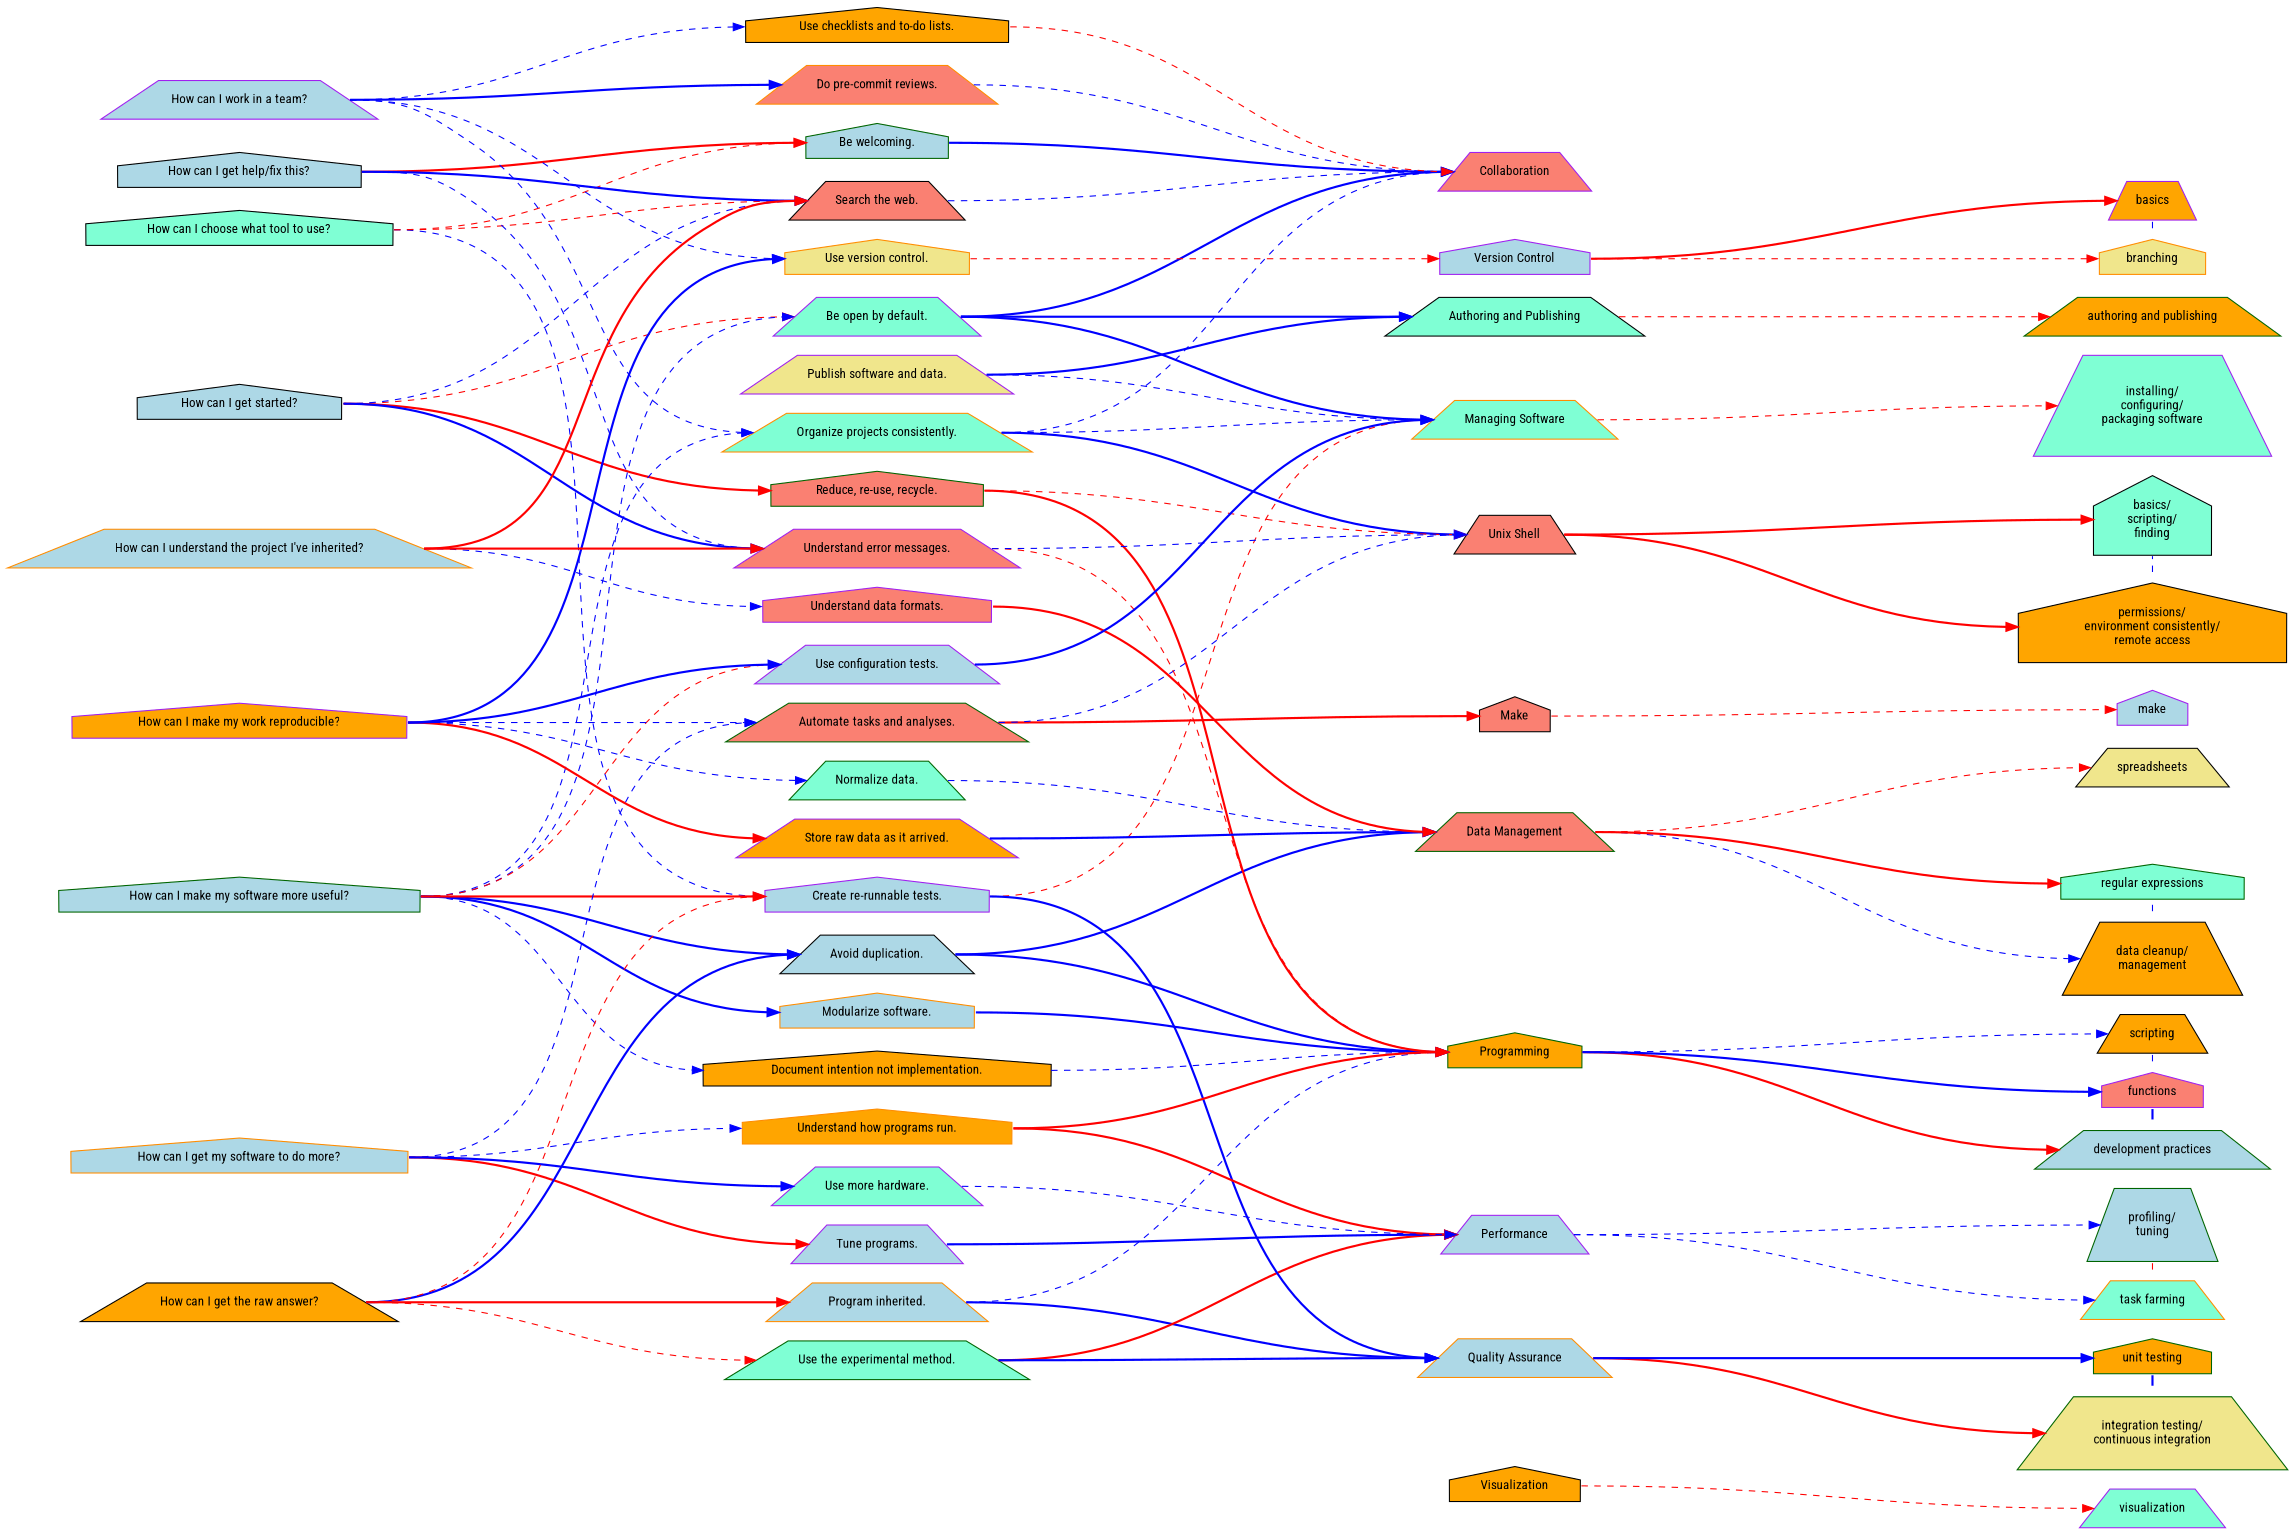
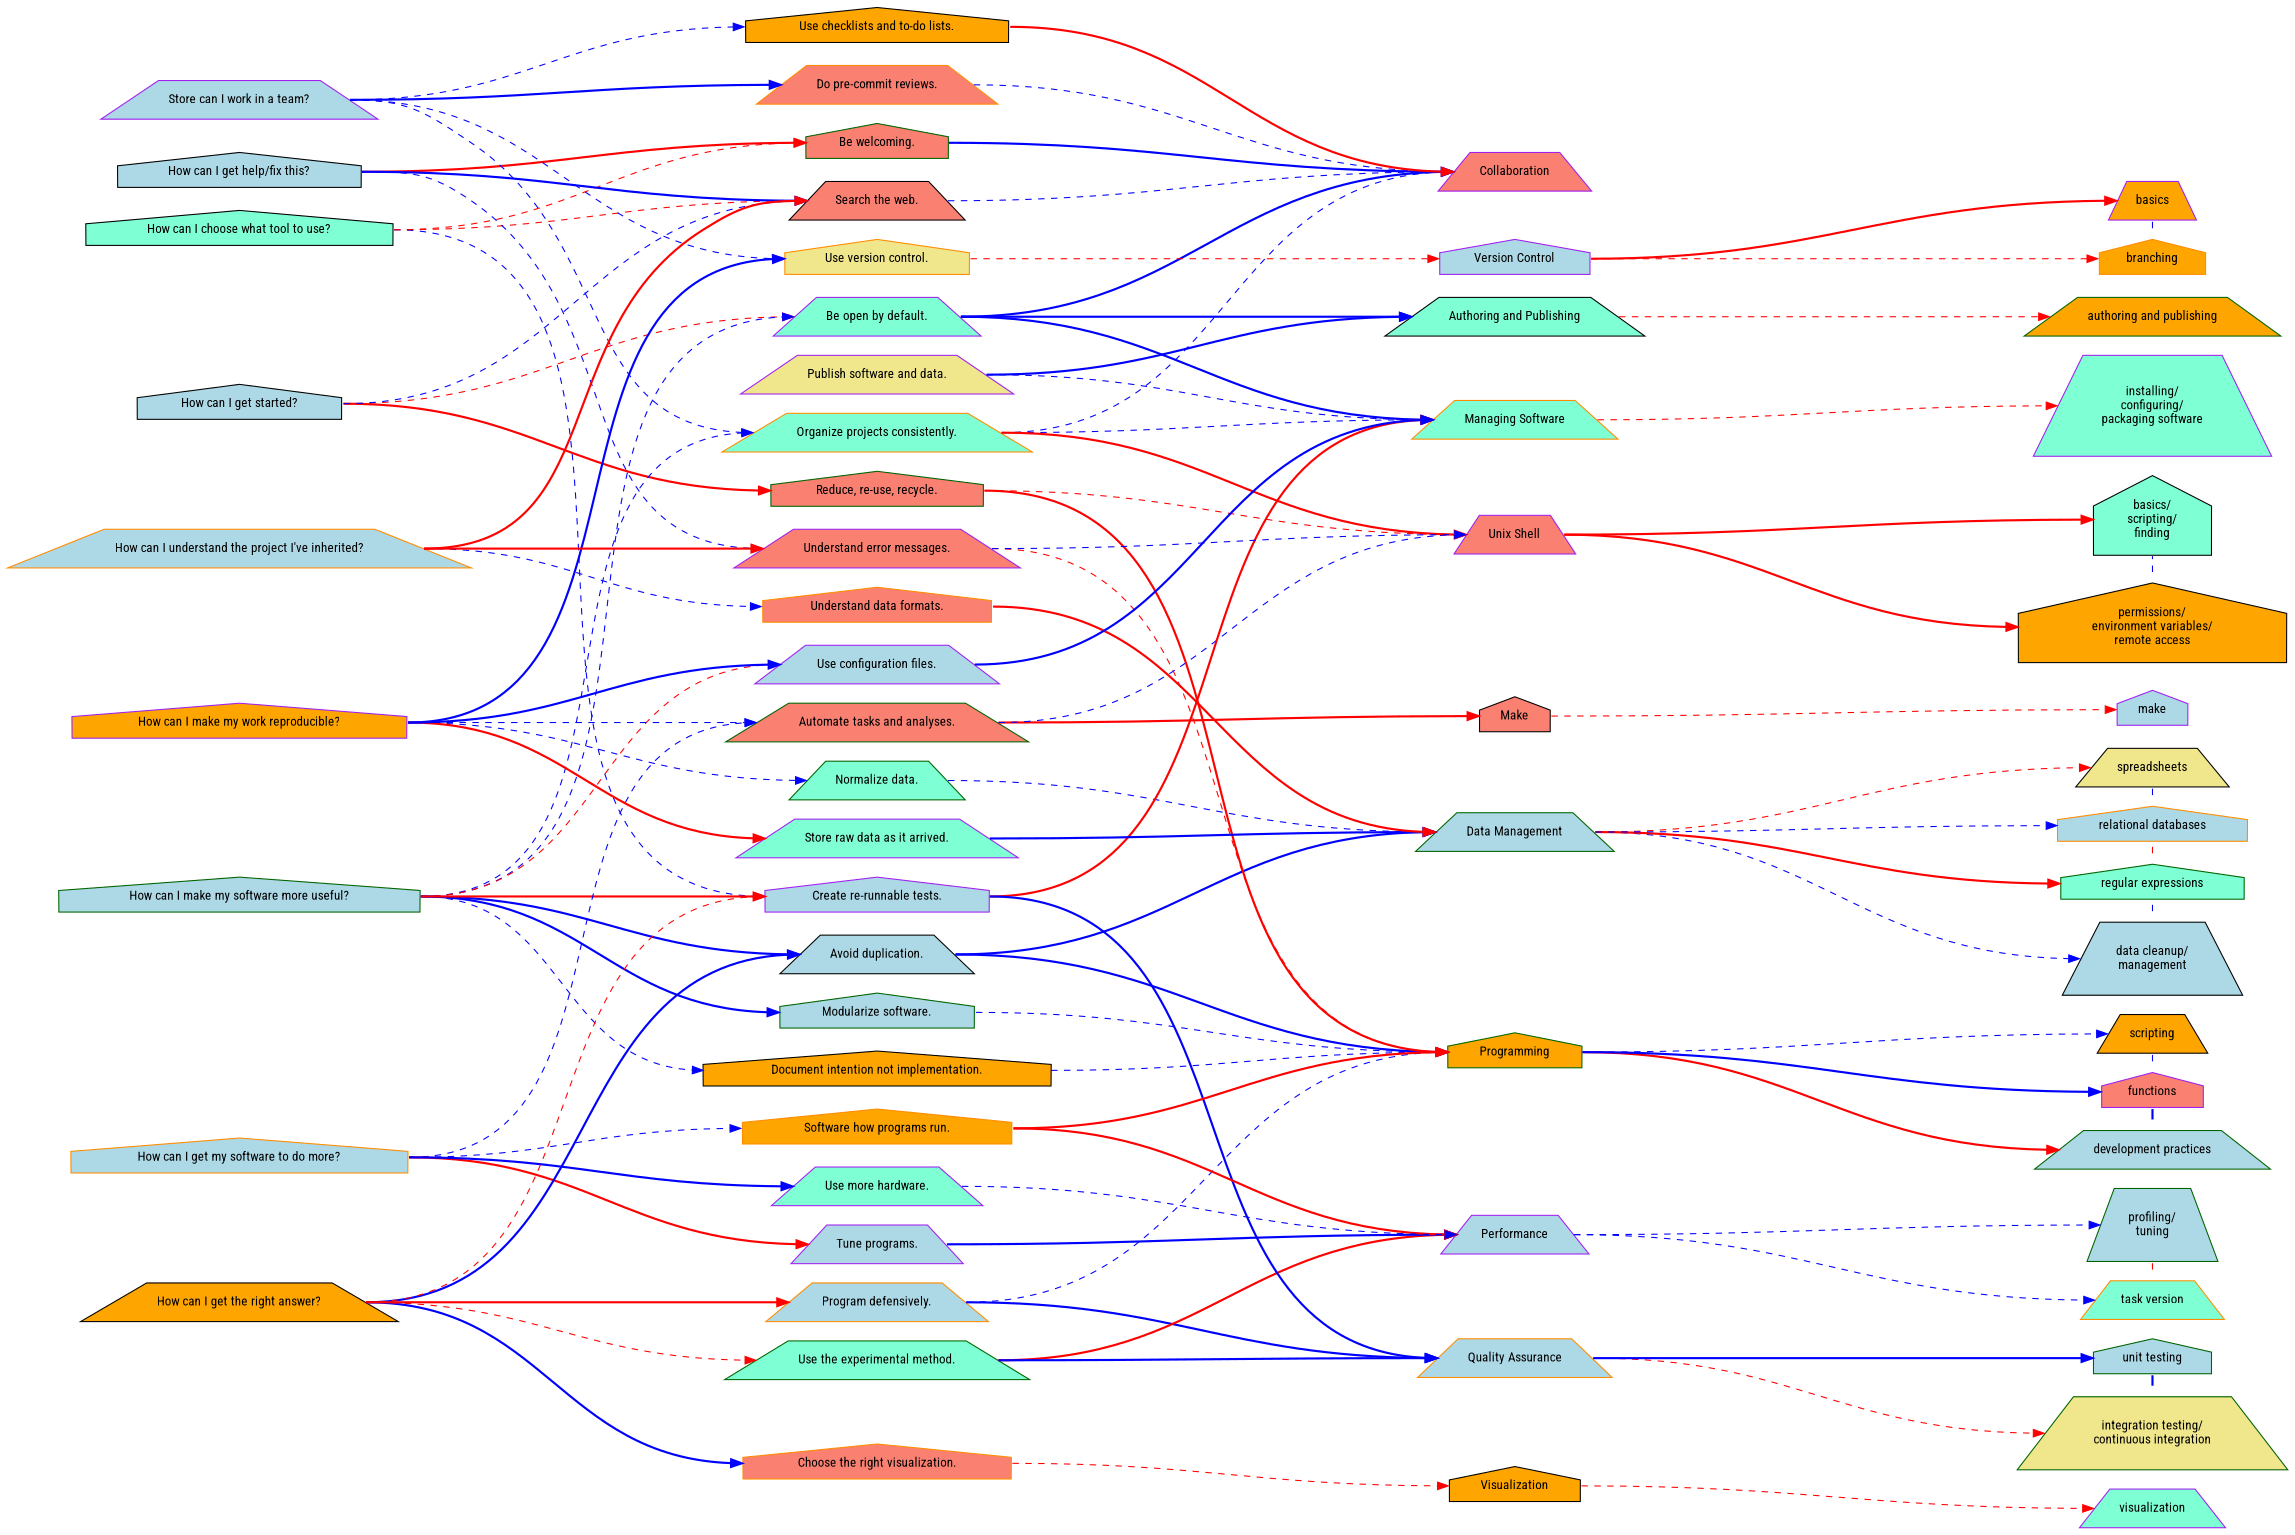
(1227, 97) -> (1227, 97)
(239, 100) -> (239, 100)
(877, 143) -> (877, 143)
(2152, 259) -> (2152, 259)
(539, 467) -> none
(1228, 482) -> (1228, 482)
(1515, 535) -> (1515, 535)
(877, 607) -> (877, 607)
(2152, 627) -> (2152, 627)
(1209, 663) -> (1209, 663)
(877, 665) -> (877, 665)
none -> (2152, 826)
(1515, 832) -> (1515, 832)
(877, 838) -> (877, 838)
(2152, 959) -> (2152, 959)
(877, 1012) -> (877, 1012)
(1206, 1031) -> (1206, 1031)
(877, 1128) -> (877, 1128)
(2152, 1300) -> (2152, 1300)
(239, 1302) -> (239, 1302)
(877, 1302) -> (877, 1302)
(2152, 1358) -> (2152, 1358)
(1813, 1394) -> (1813, 1394)
none -> (877, 1463)
